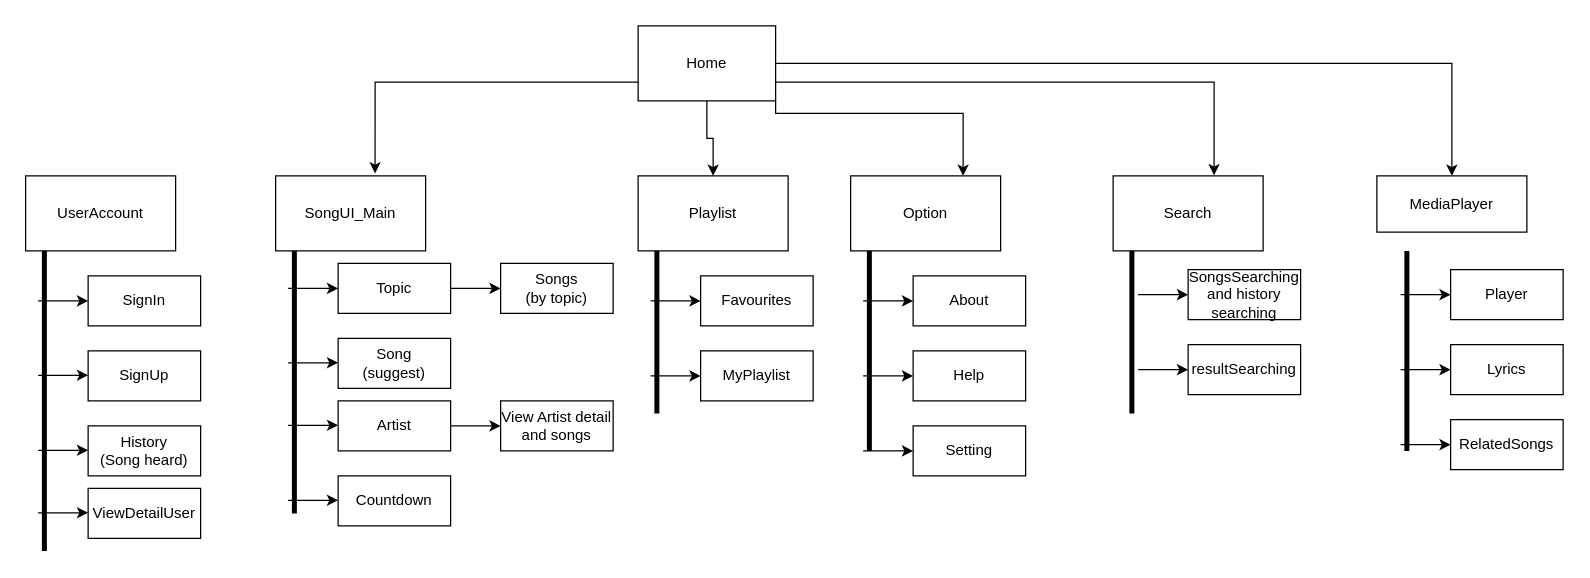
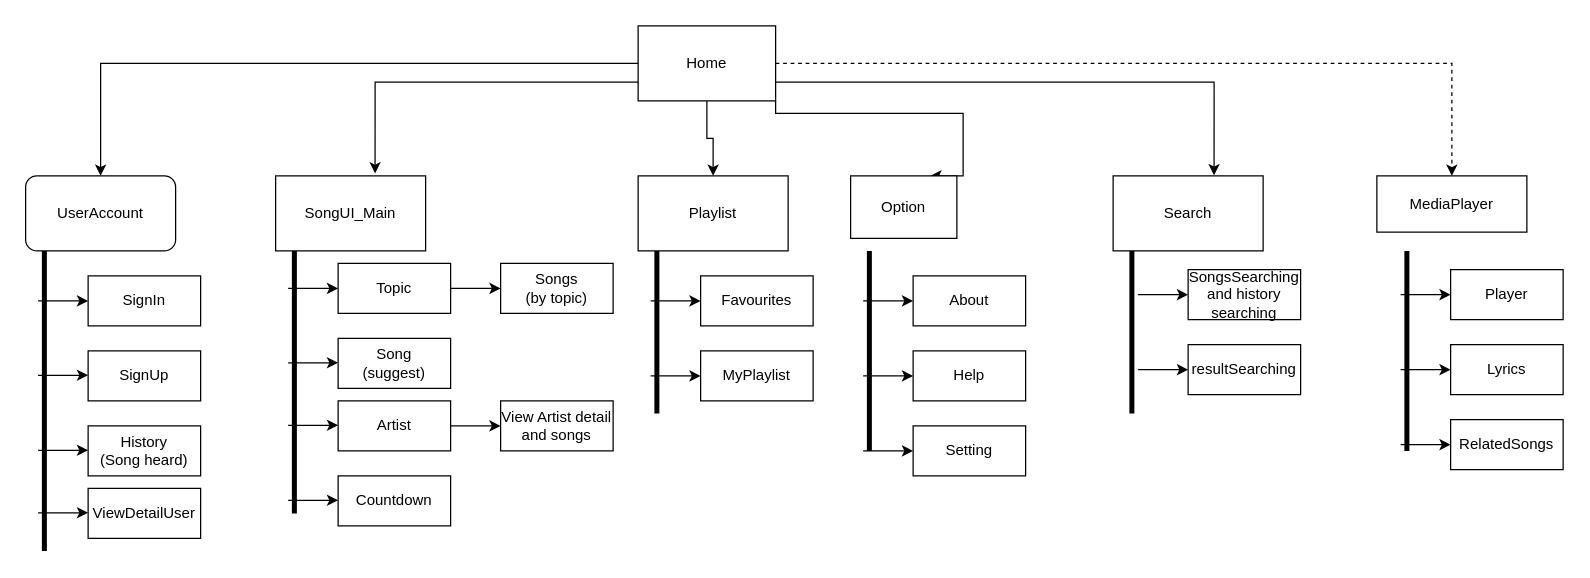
none -> (318, 63)
(1166, 63) -> (1166, 63)
(101, 213) -> (101, 213)
(926, 213) -> (904, 207)
